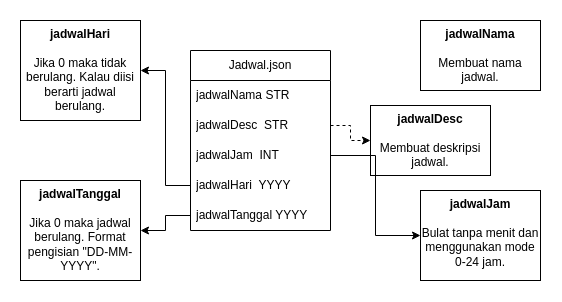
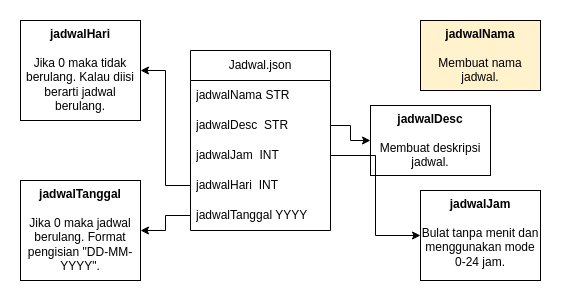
(481, 56) -> (481, 56)
(351, 130) -> (351, 130)
(244, 186) -> (241, 186)
